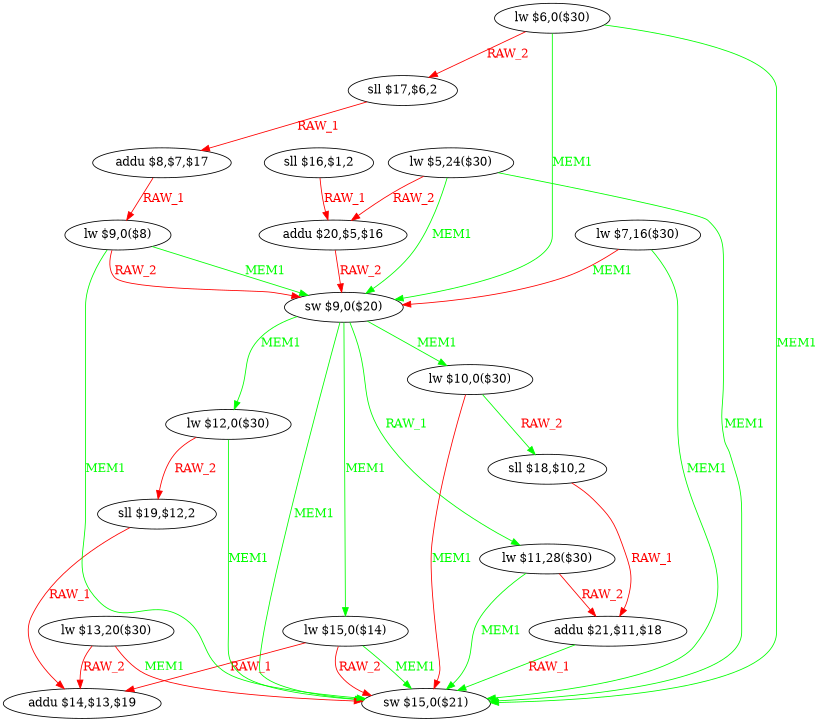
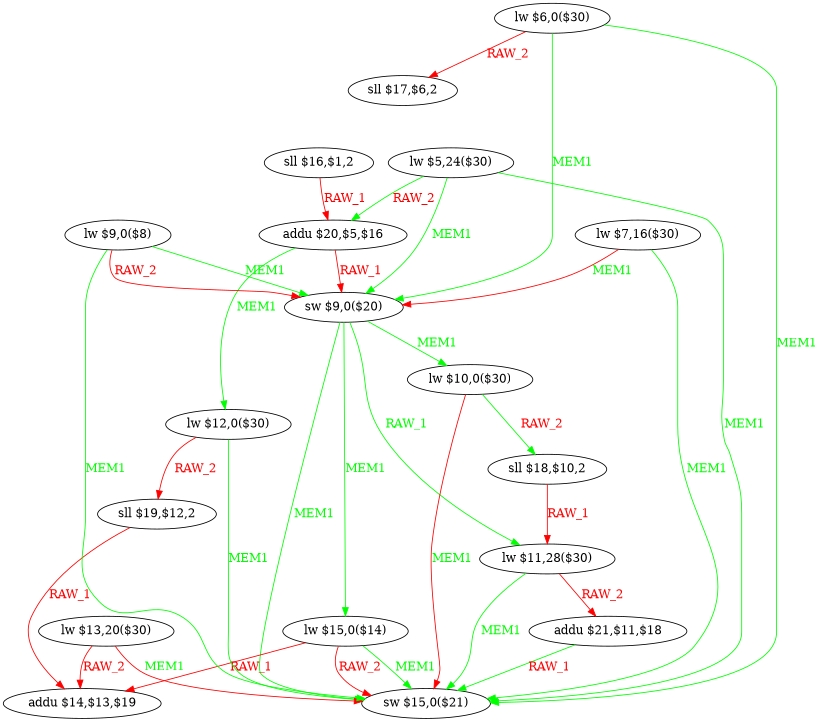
(162, 163) -> none
(390, 194) -> (390, 194)
(361, 271) -> (361, 271)
(252, 348) -> (229, 309)
(620, 538) -> (547, 510)
